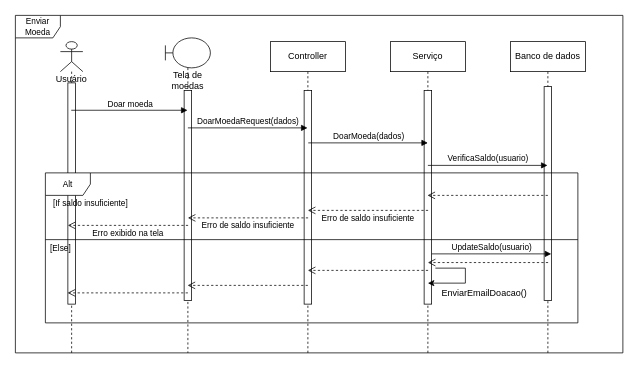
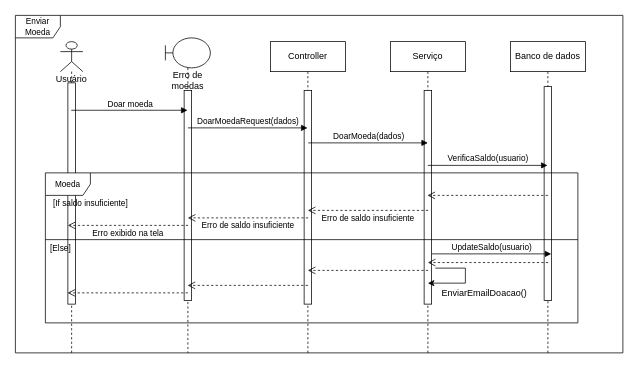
(188, 81) -> (188, 81)
(68, 184) -> (68, 184)
